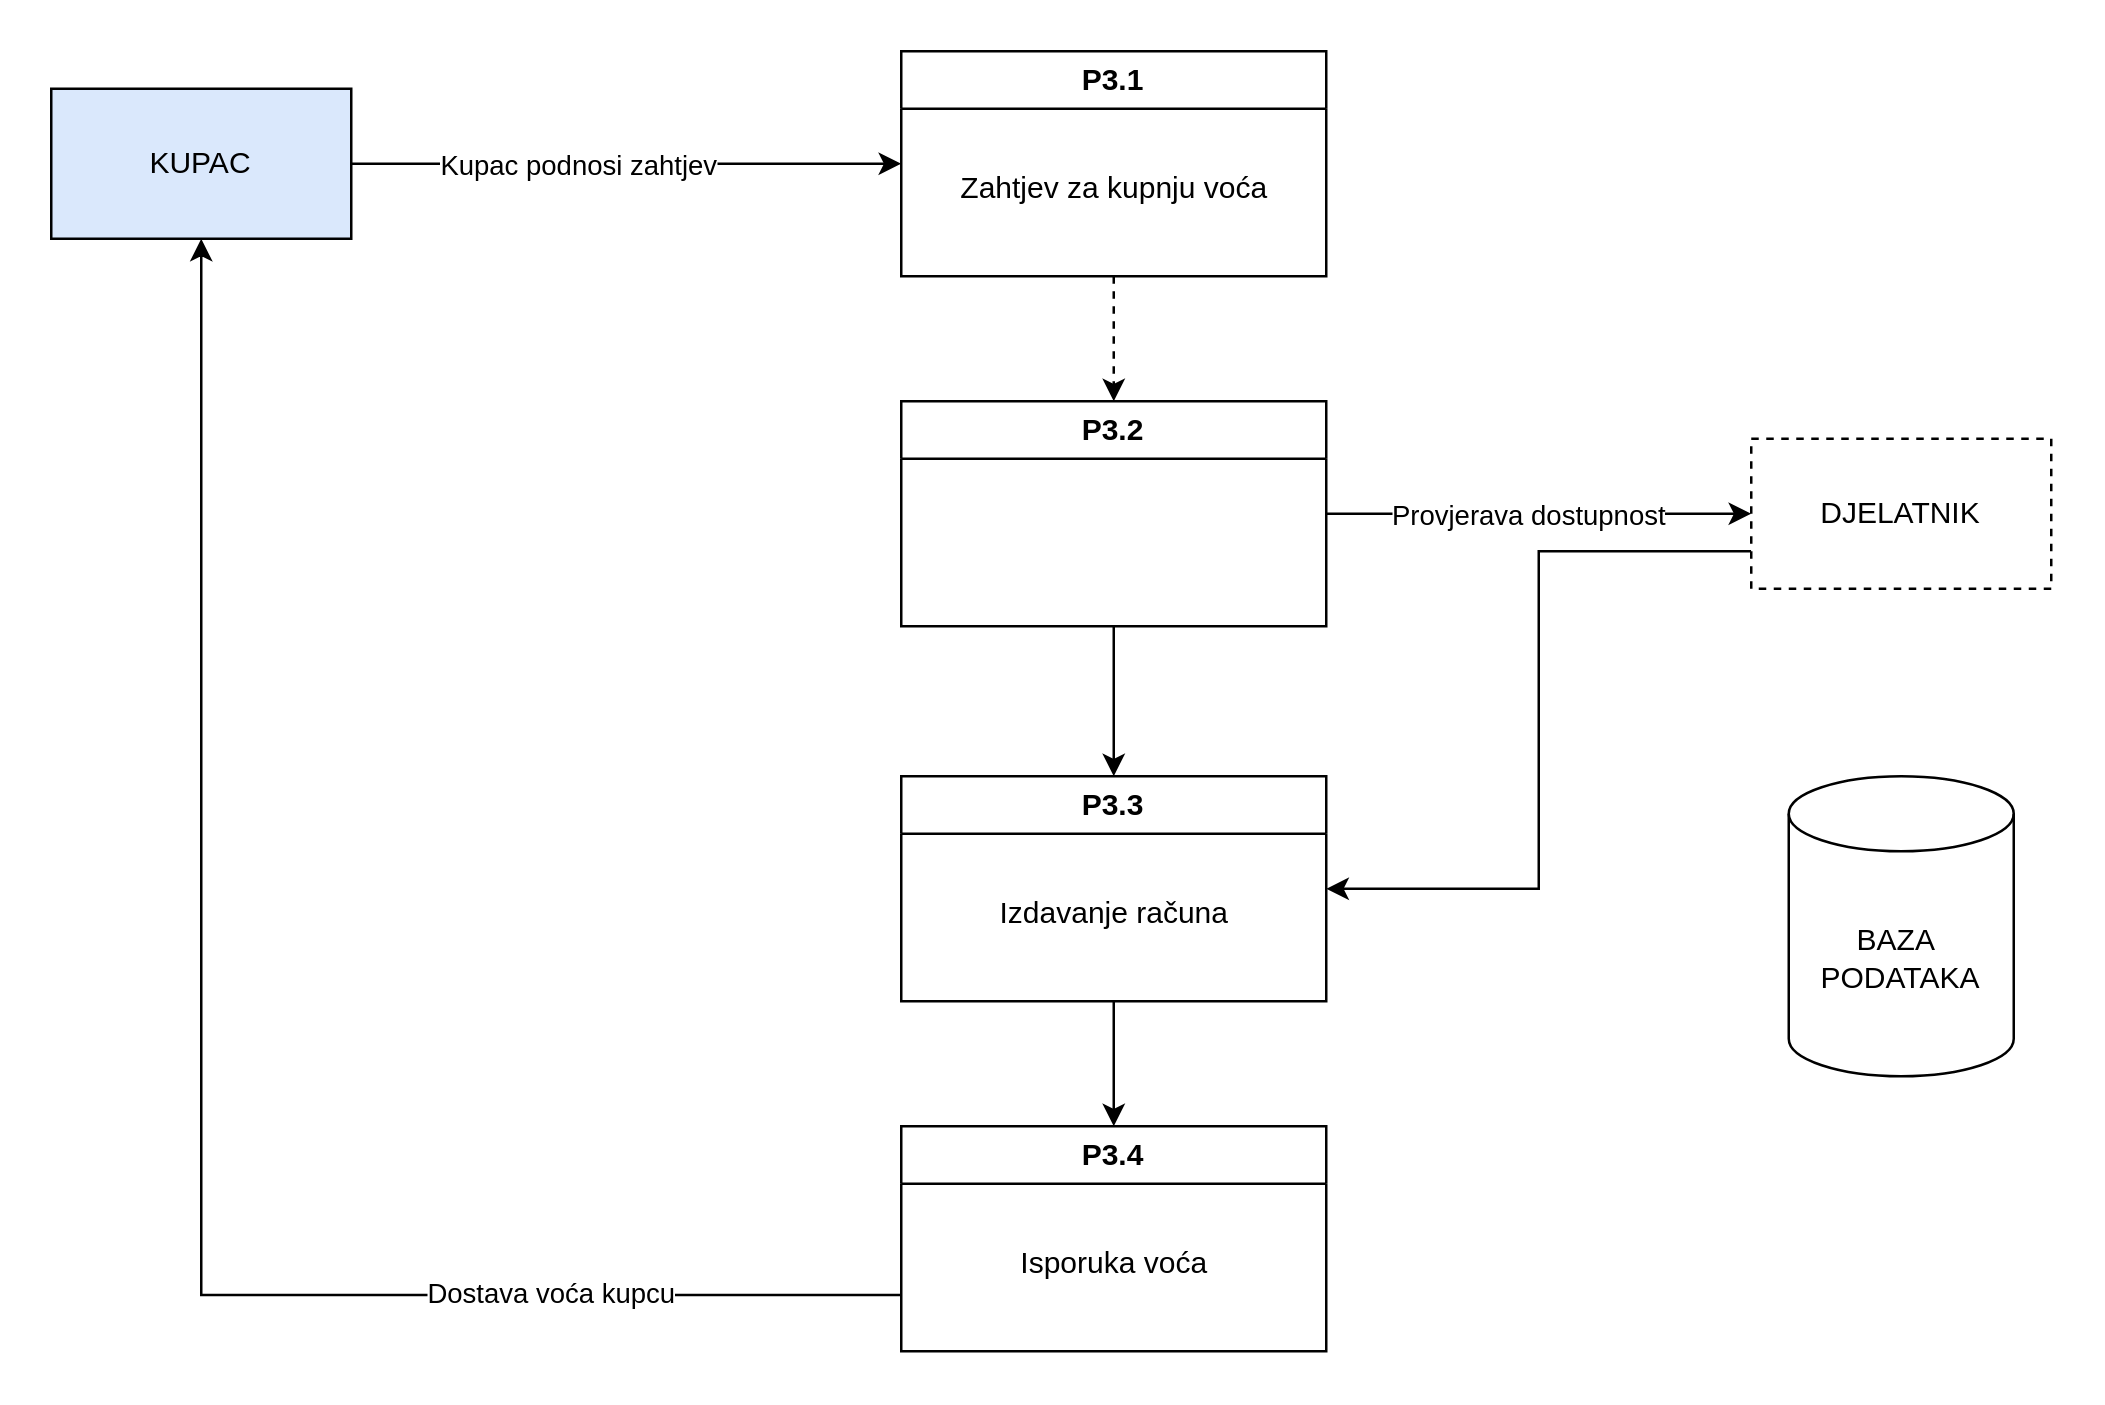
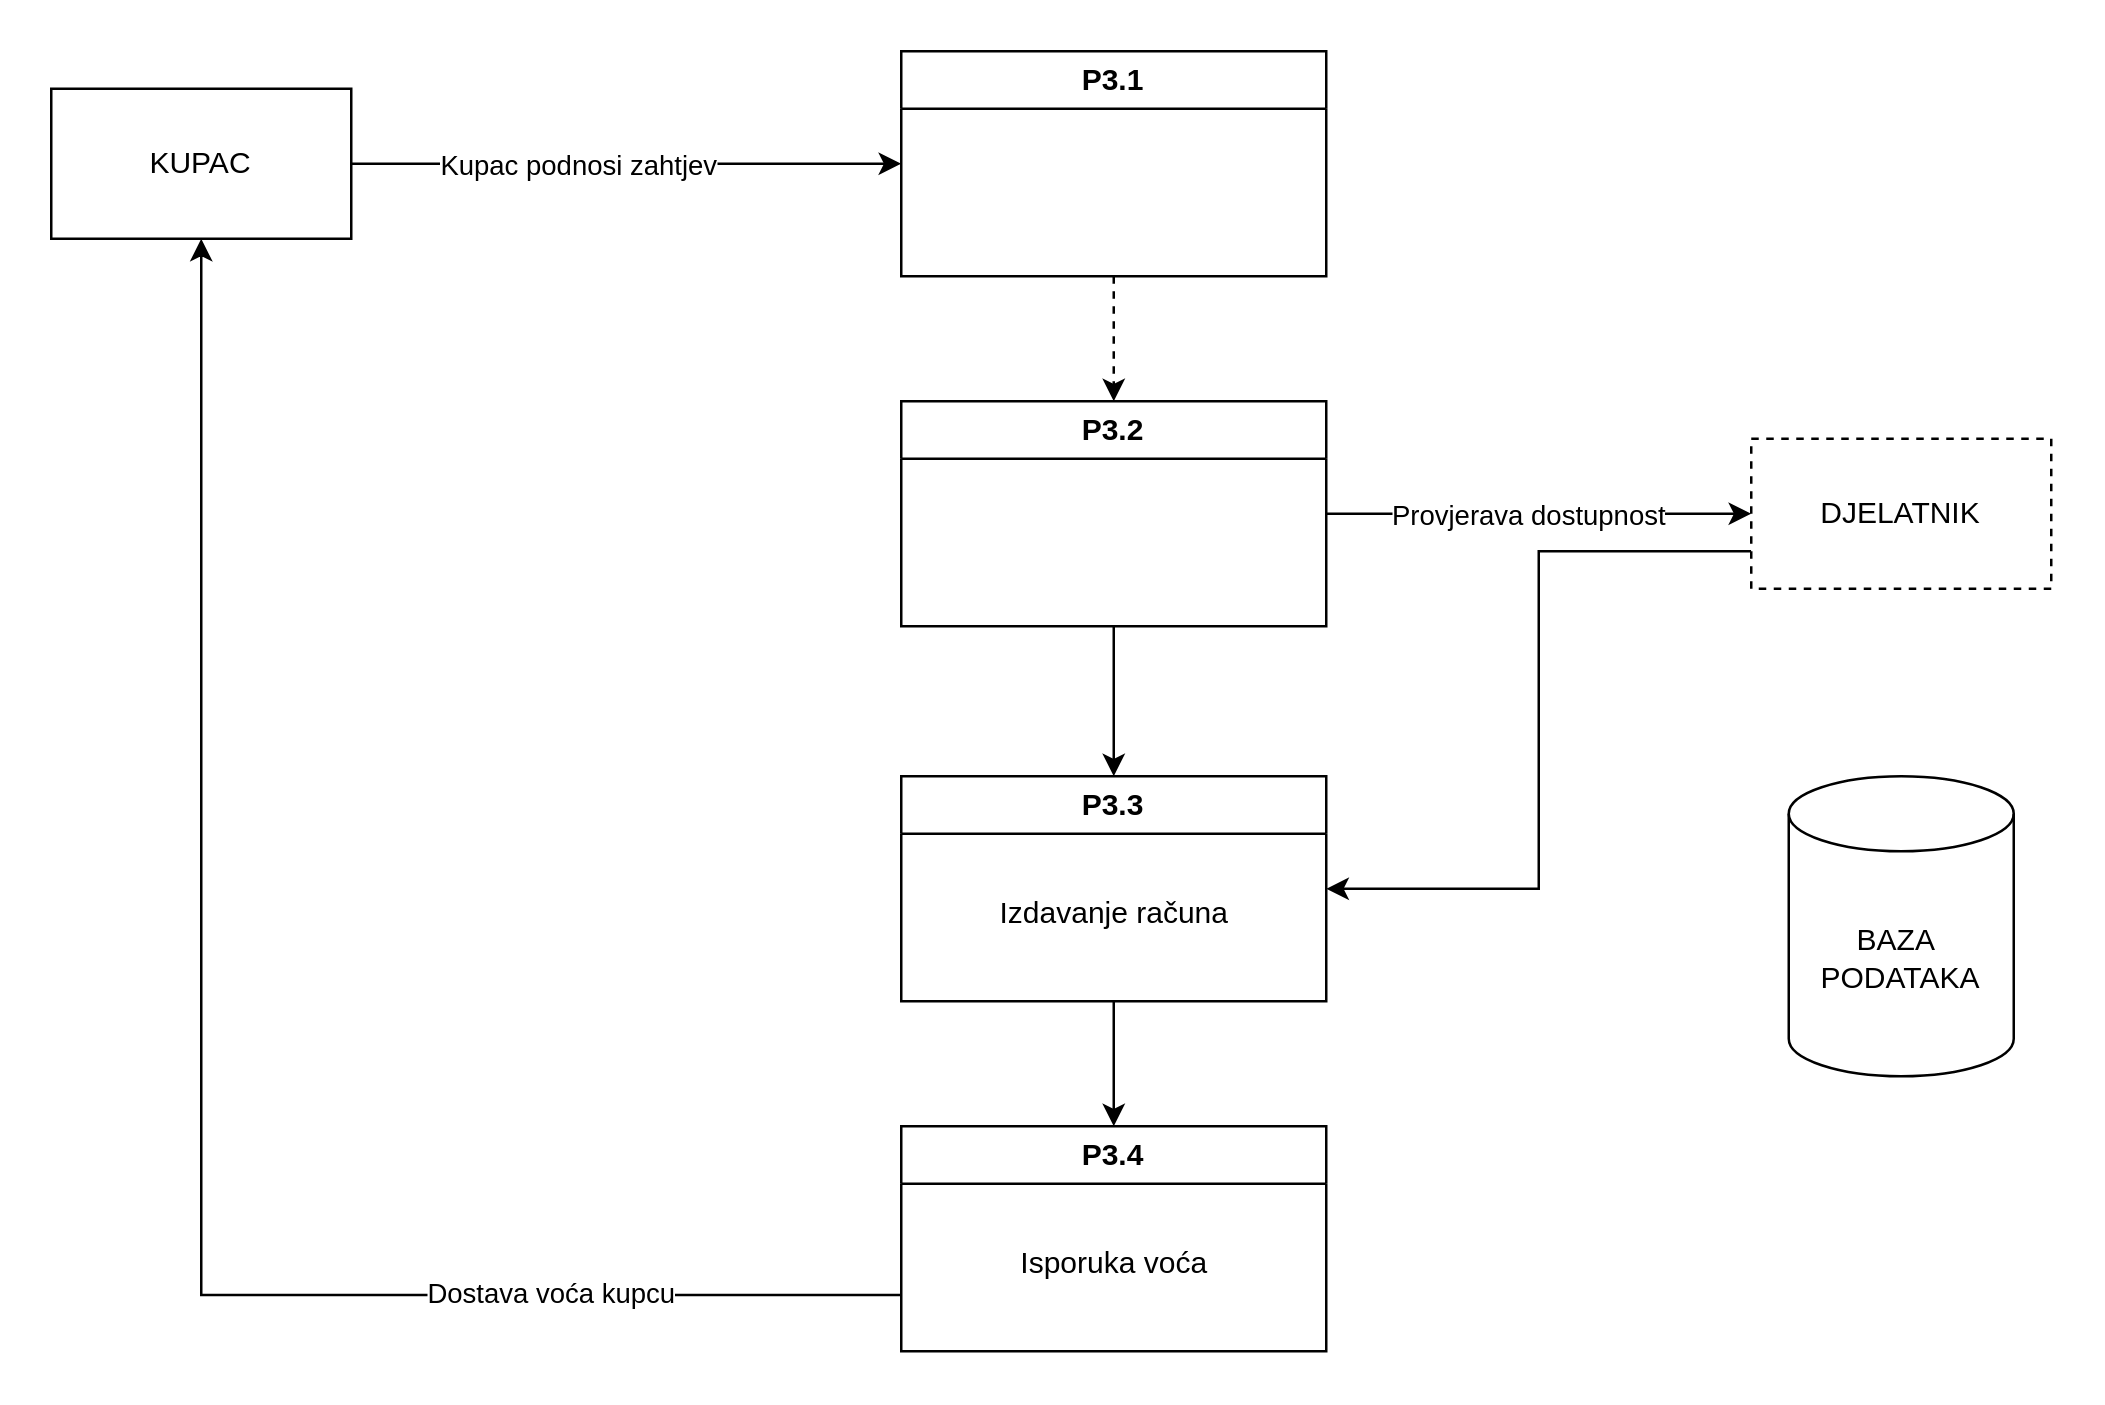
(201, 164) -> (201, 164)
(1114, 189) -> none
